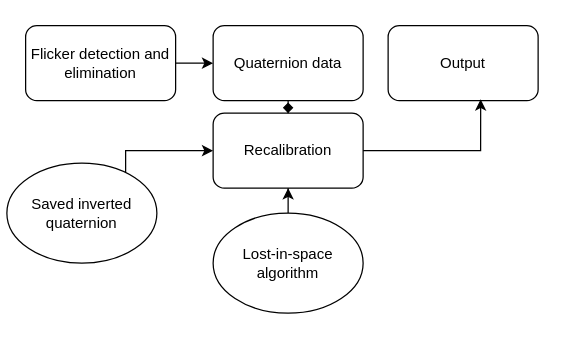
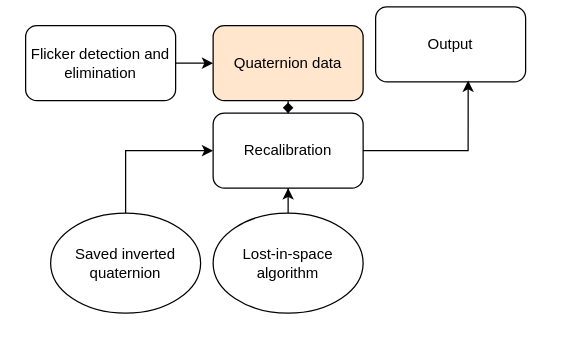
(288, 63) -> (288, 63)
(463, 63) -> (451, 44)
(82, 213) -> (126, 263)
